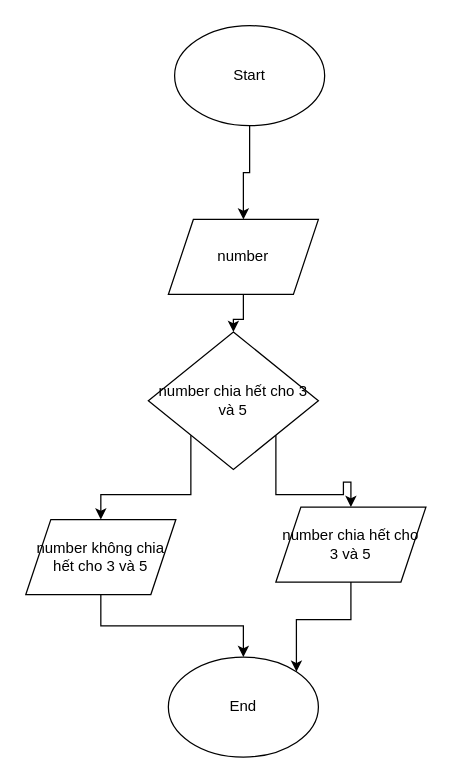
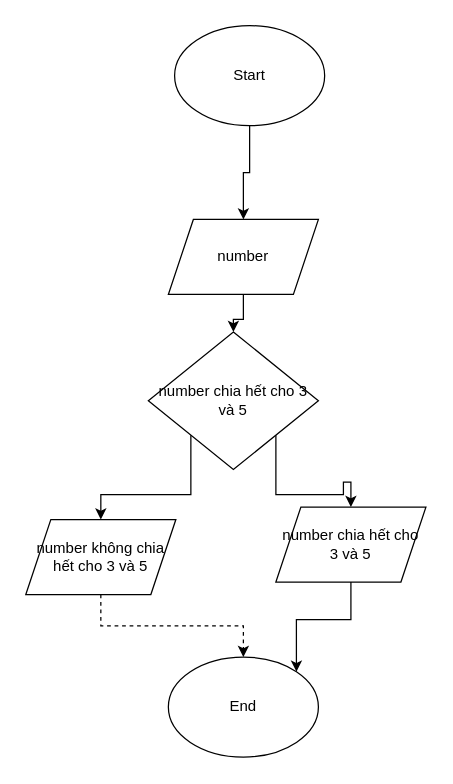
(168, 626) -> (168, 626)
